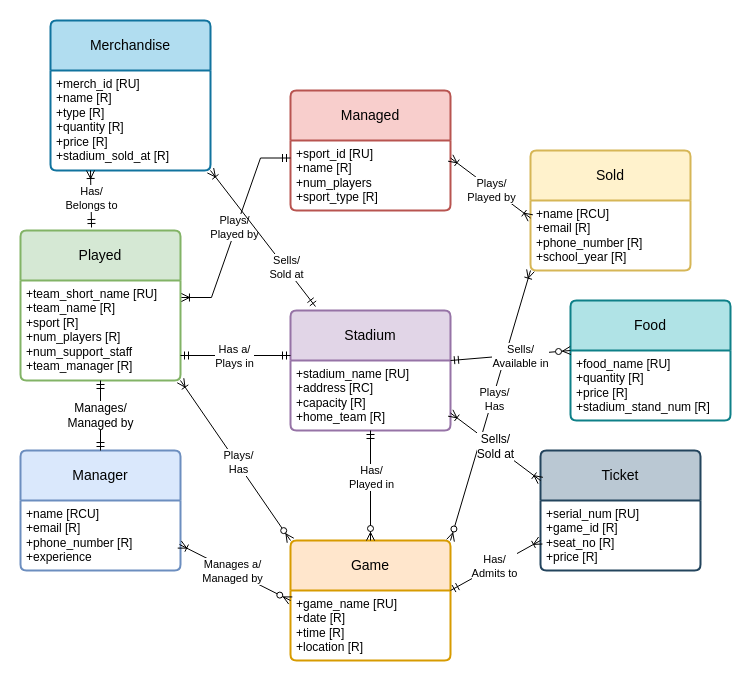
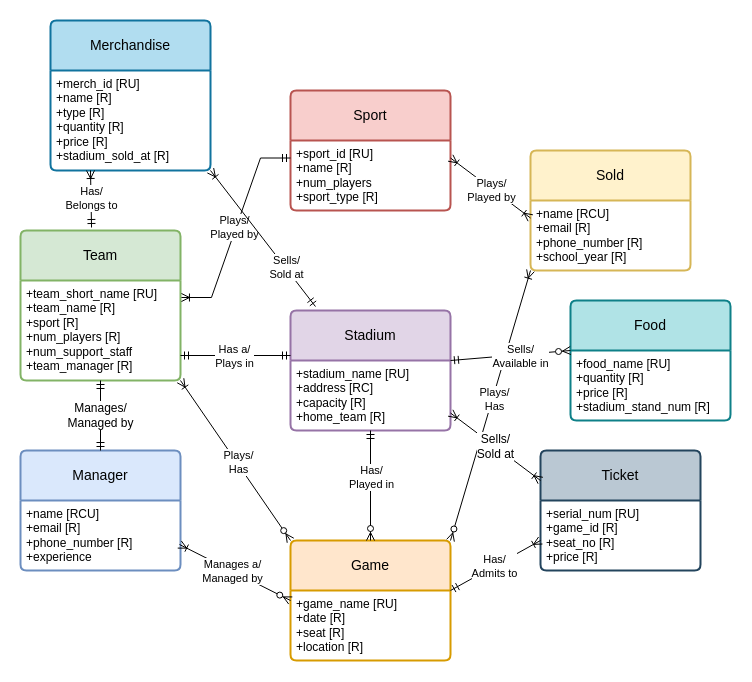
(371, 116) -> (371, 116)
(101, 256) -> (101, 256)
(345, 626) -> (345, 626)
